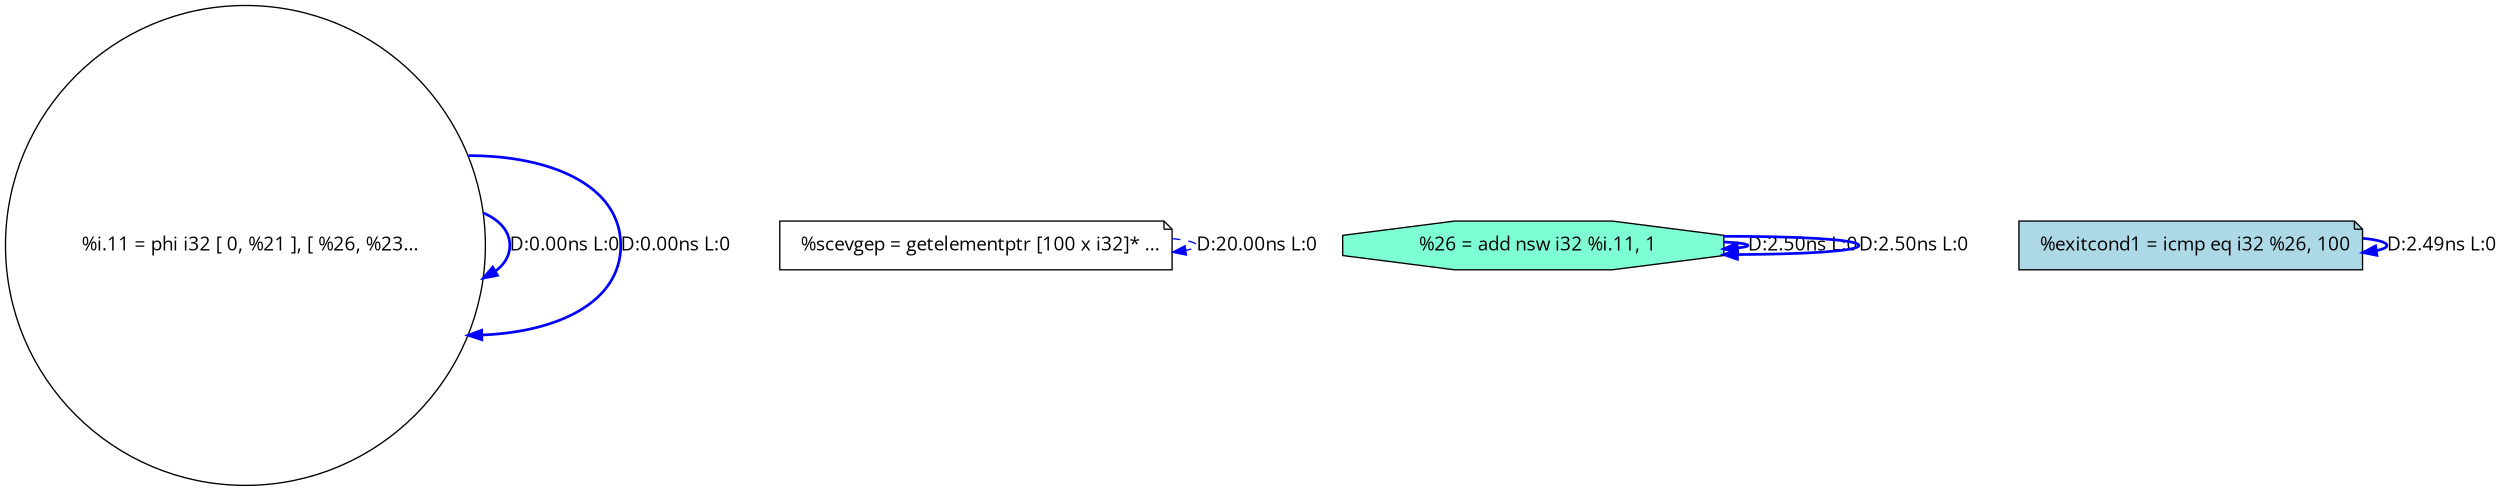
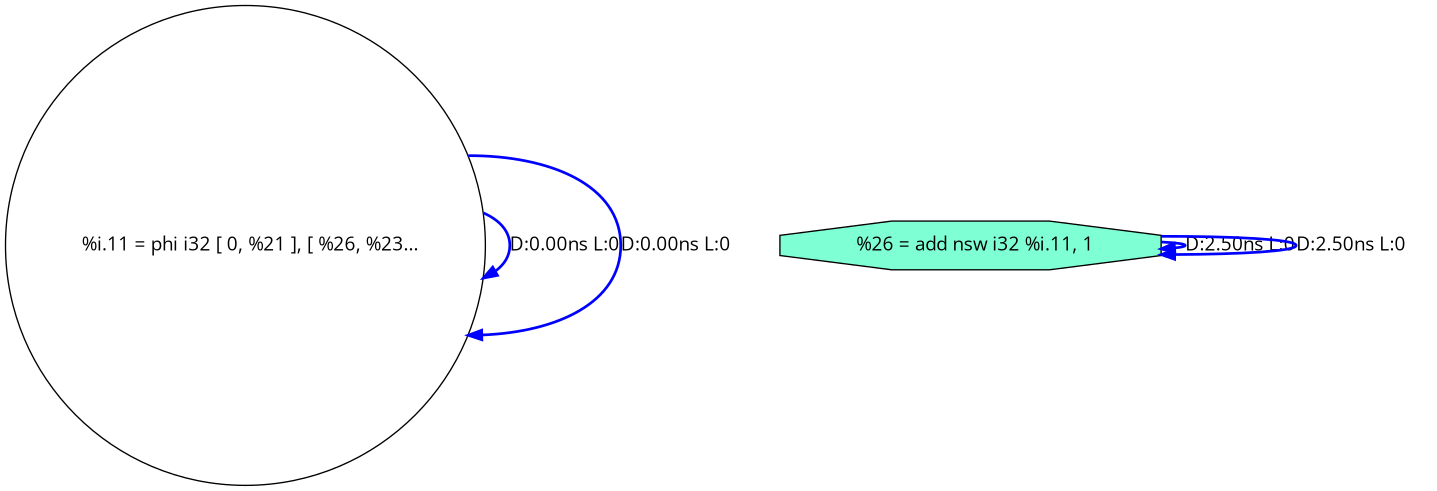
(976, 245) -> none
(2191, 245) -> none
